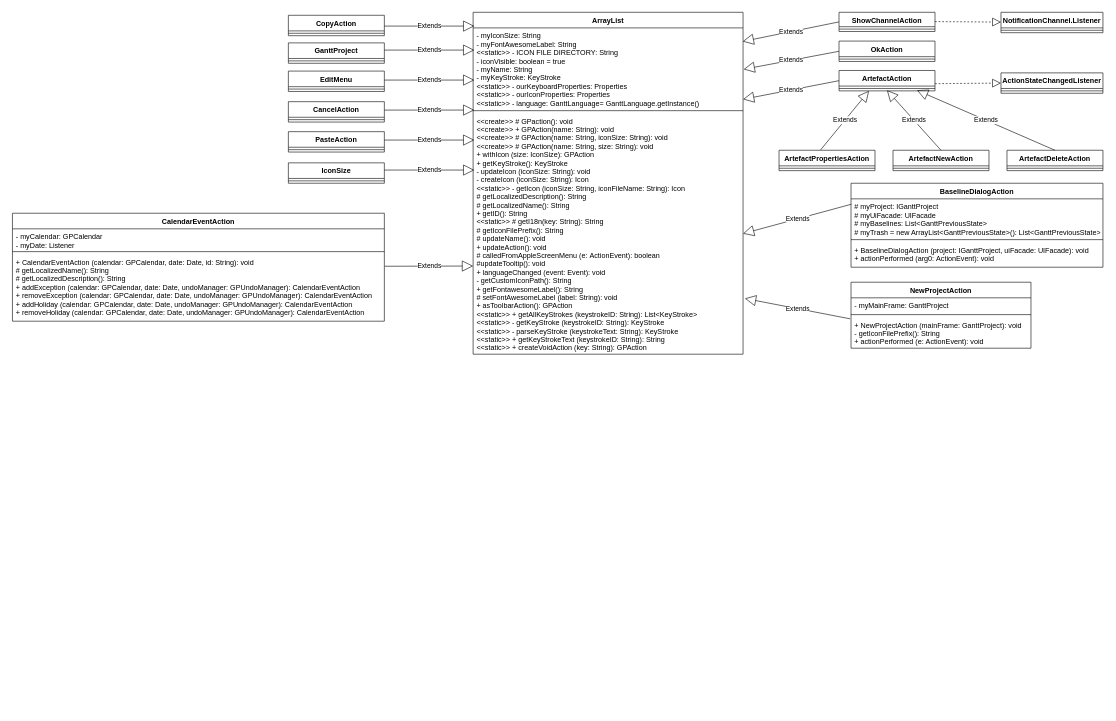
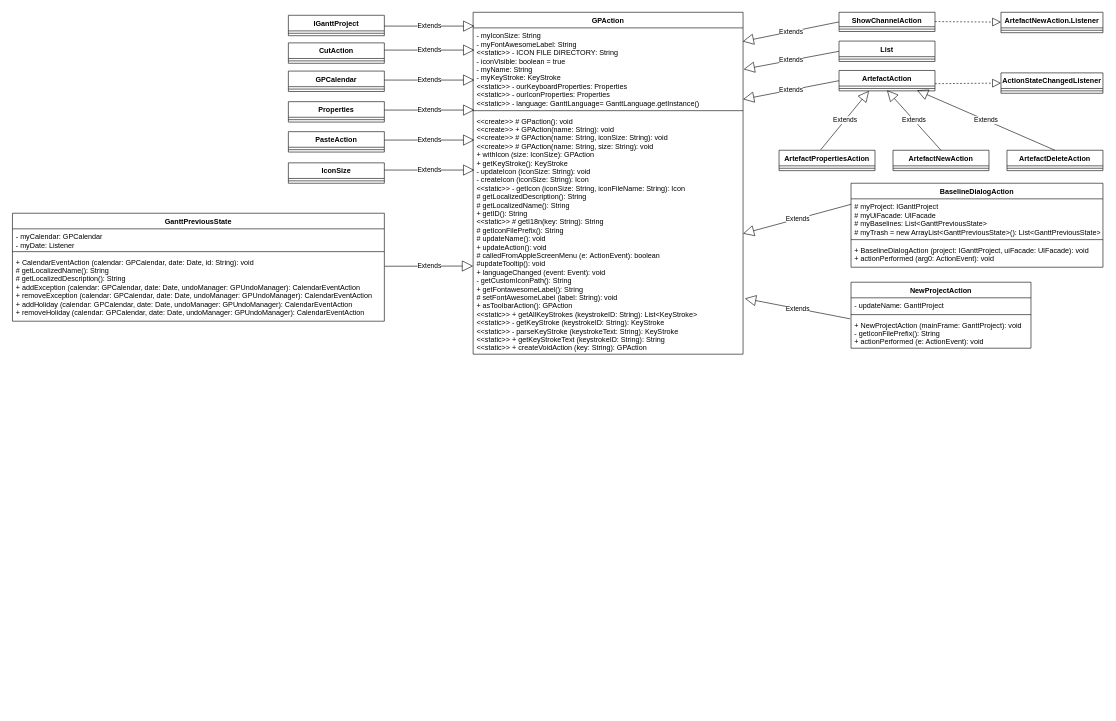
(608, 20) -> (608, 20)
(1052, 20) -> (1052, 20)
(336, 23) -> (336, 23)
(887, 49) -> (887, 49)
(336, 51) -> (336, 51)
(336, 79) -> (336, 79)
(336, 110) -> (336, 110)
(198, 221) -> (198, 221)
(907, 306) -> (906, 306)
